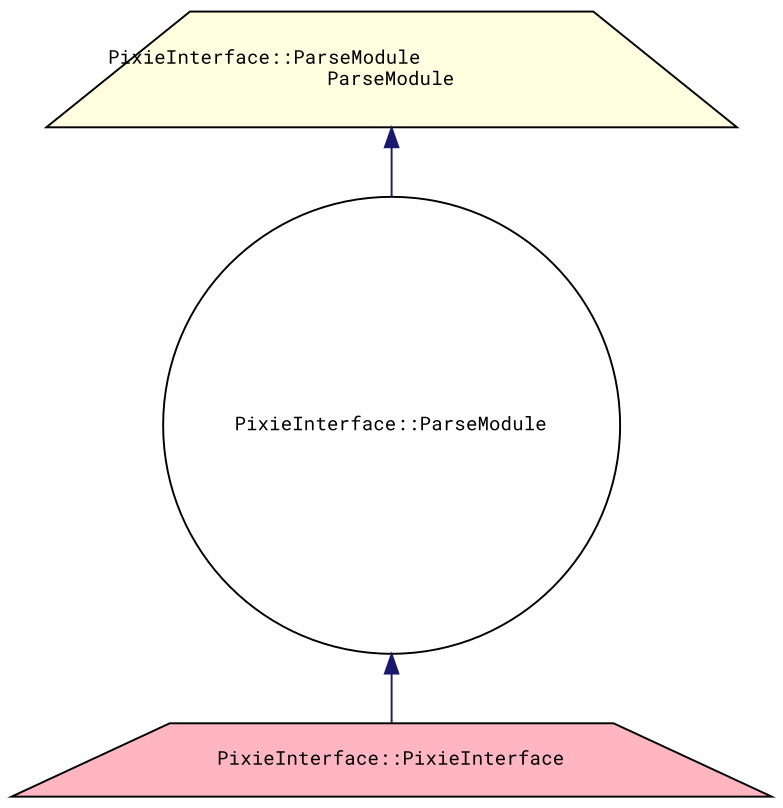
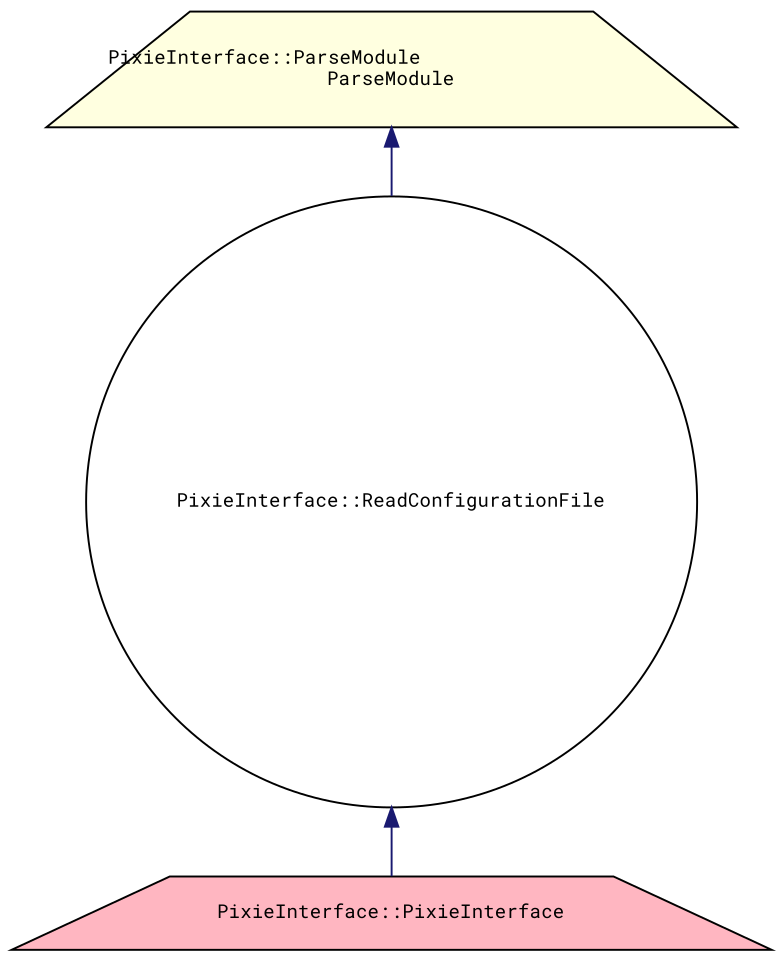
(392, 425) -> (392, 502)
